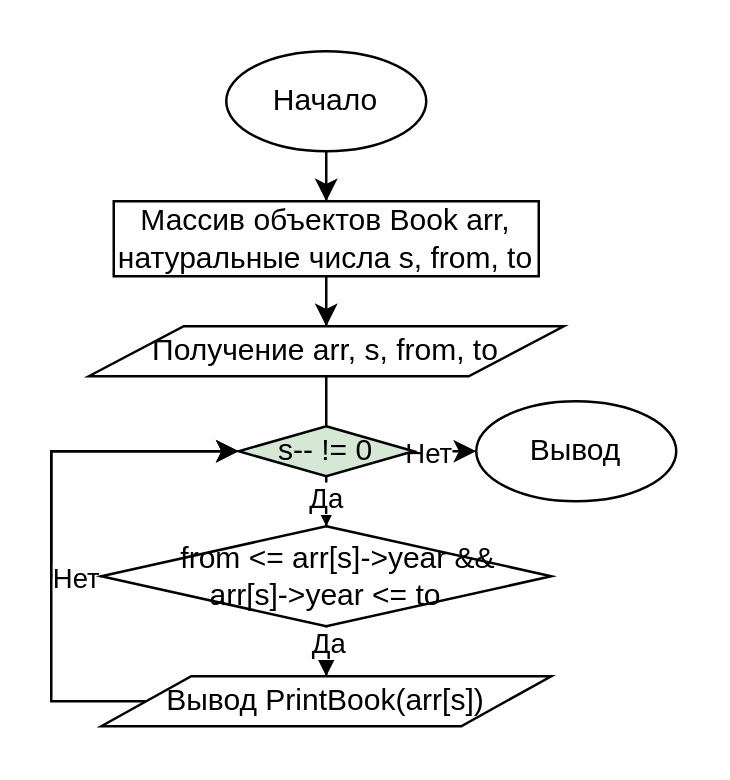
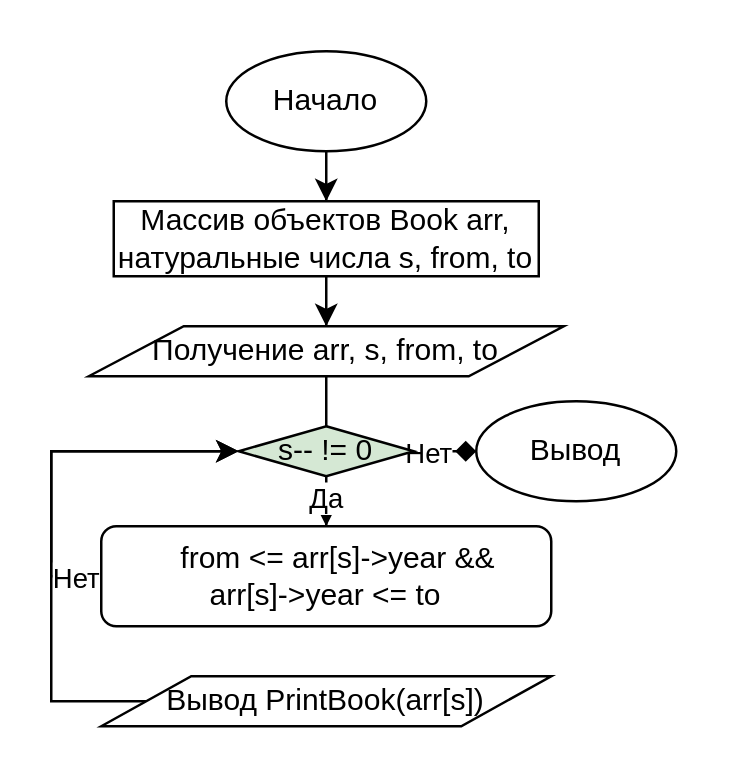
(457, 451) -> (456, 451)
(326, 576) -> (326, 576)
(326, 659) -> none
